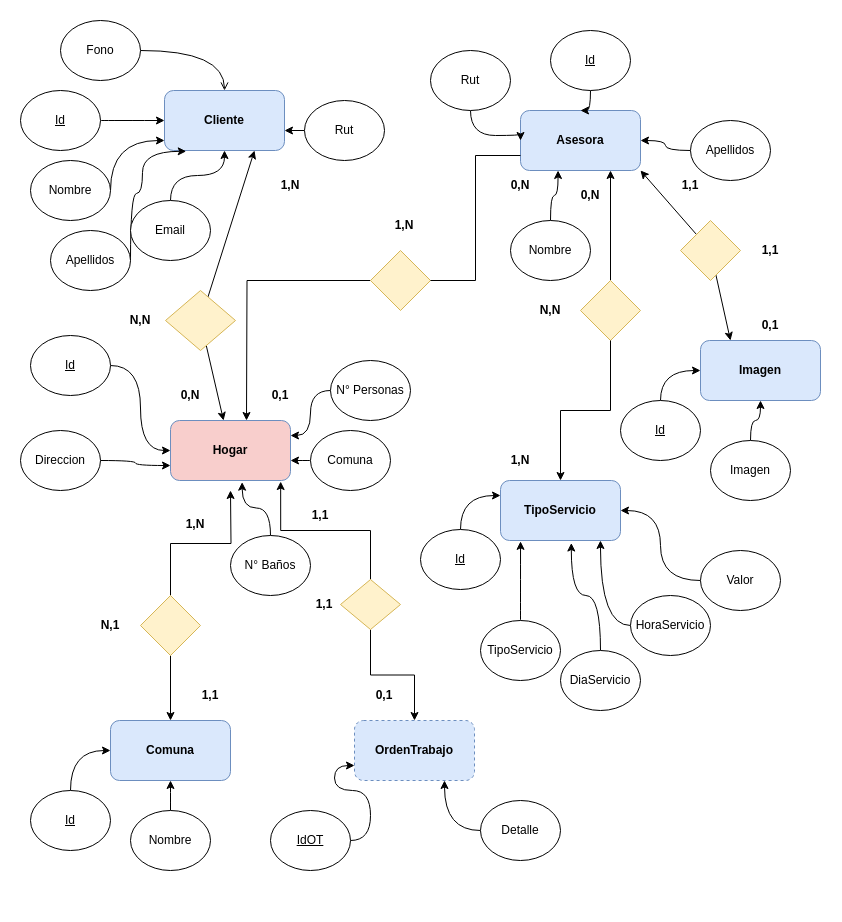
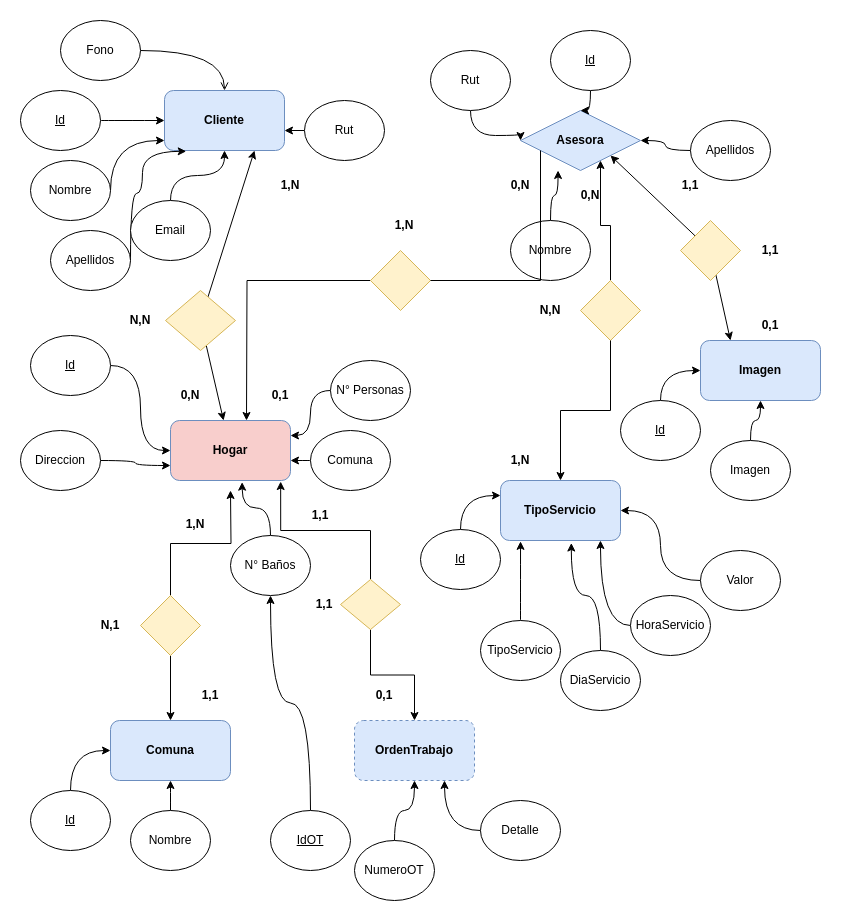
(581, 141) -> (581, 141)
(366, 797) -> (294, 704)
none -> (400, 812)
none -> (395, 871)
